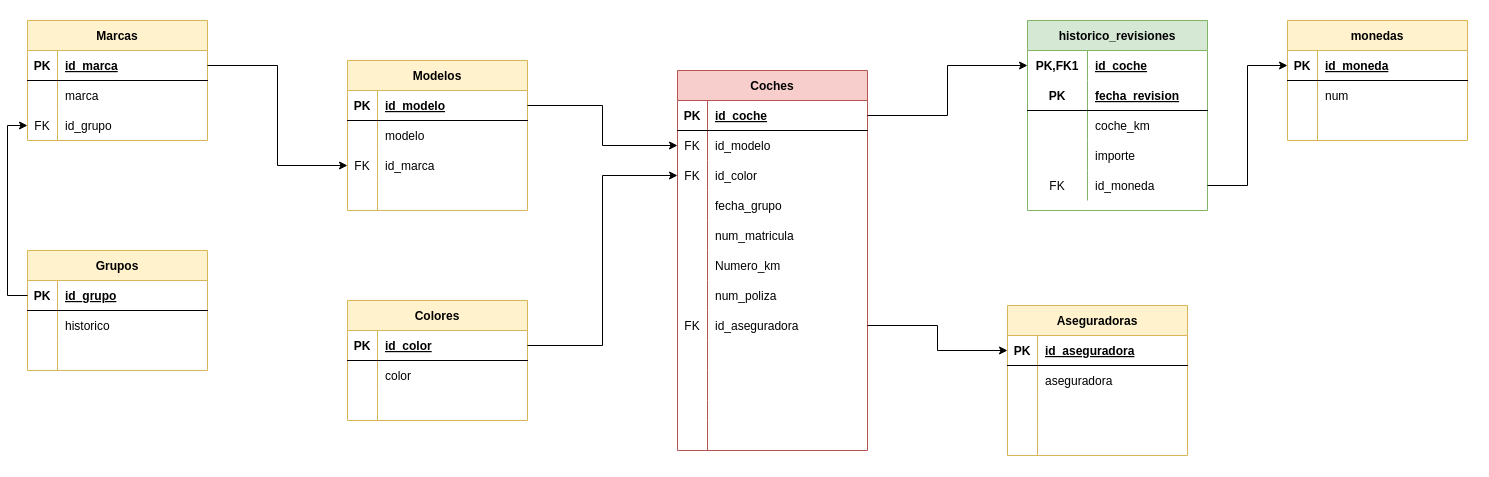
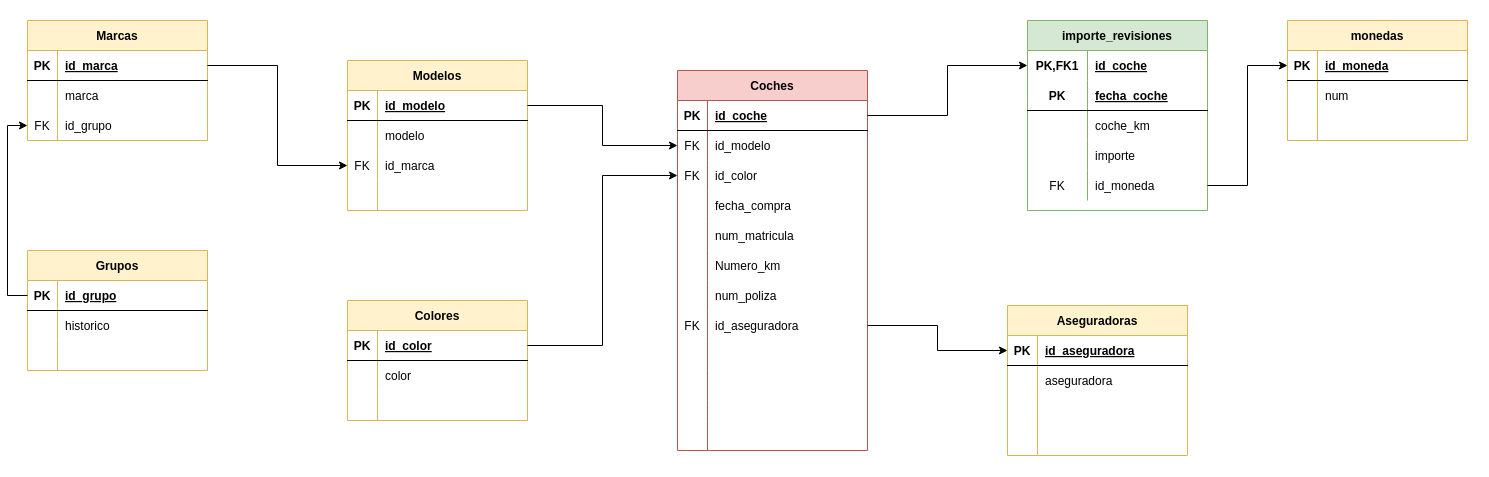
(1117, 36) -> (1117, 36)
(1139, 96) -> (1132, 96)
(752, 206) -> (755, 206)
